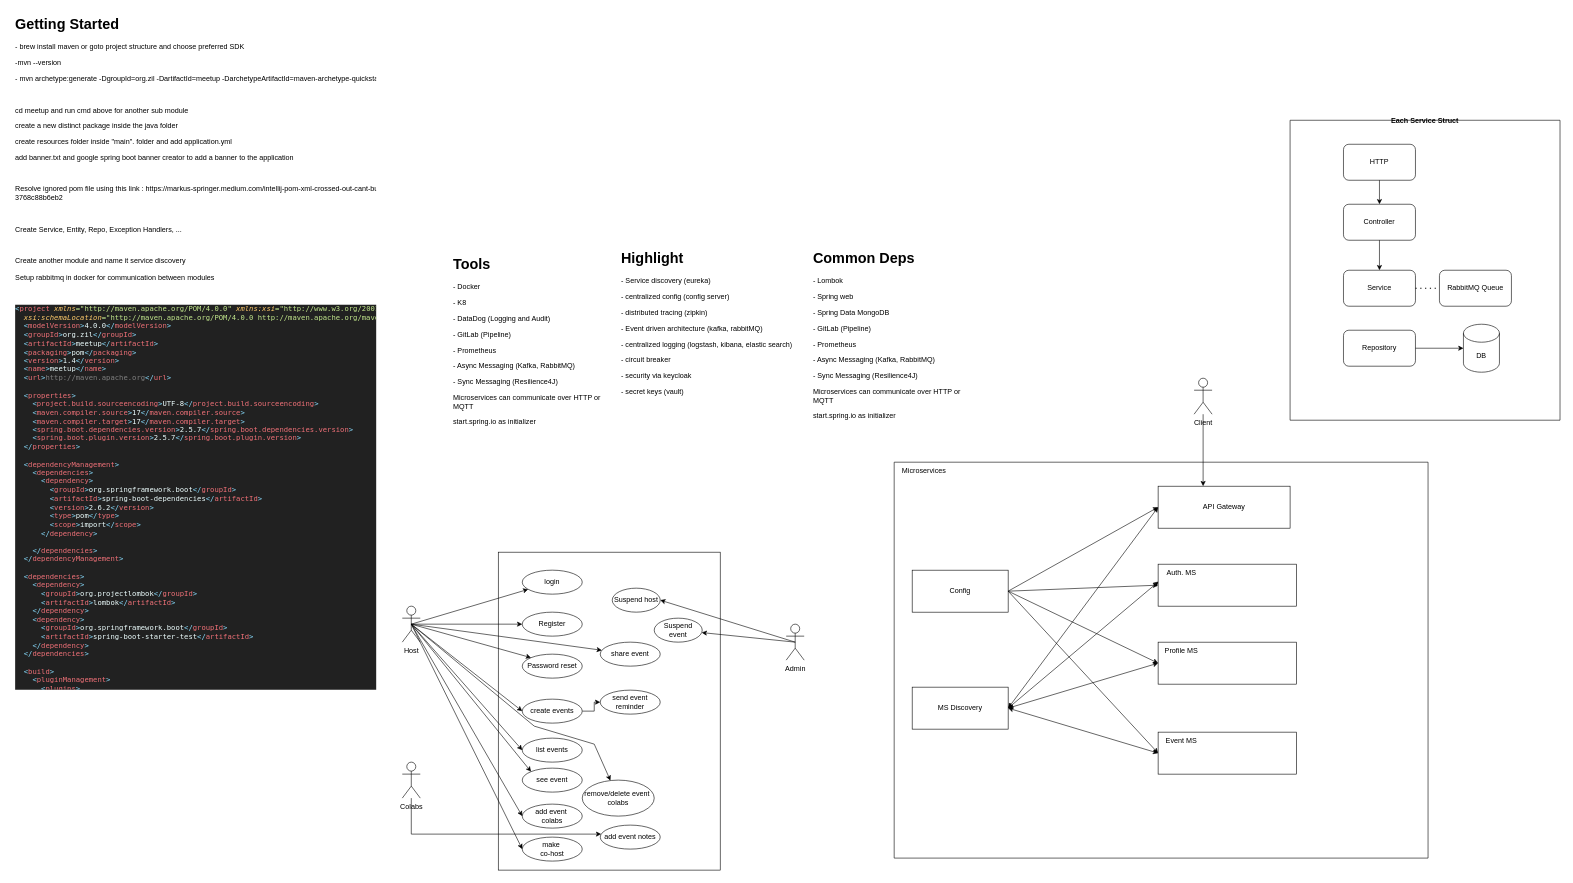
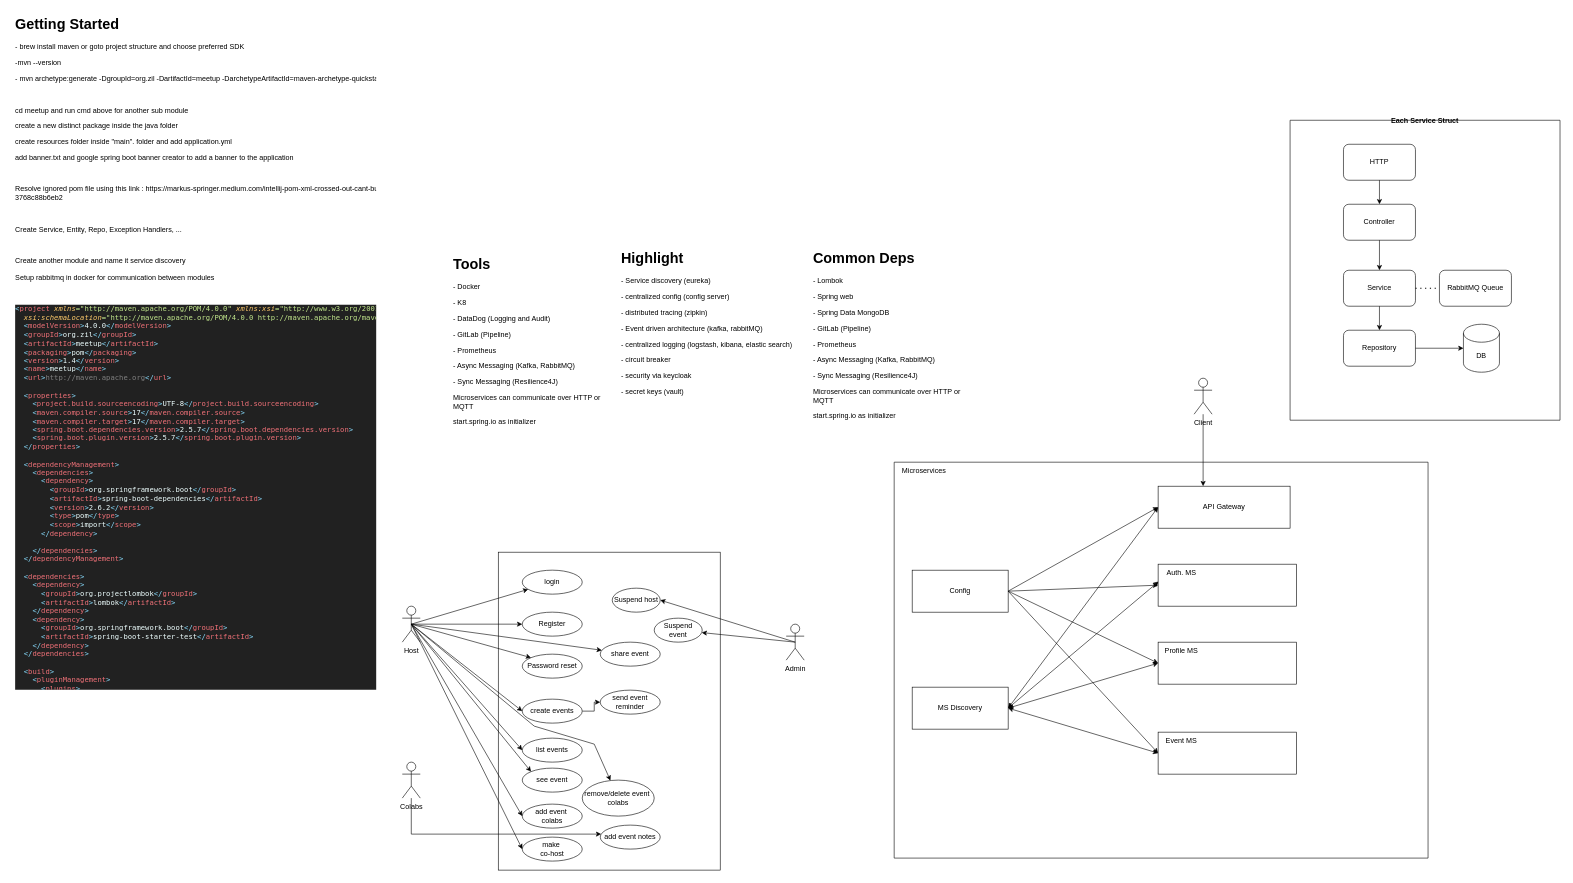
none -> (1380, 316)
